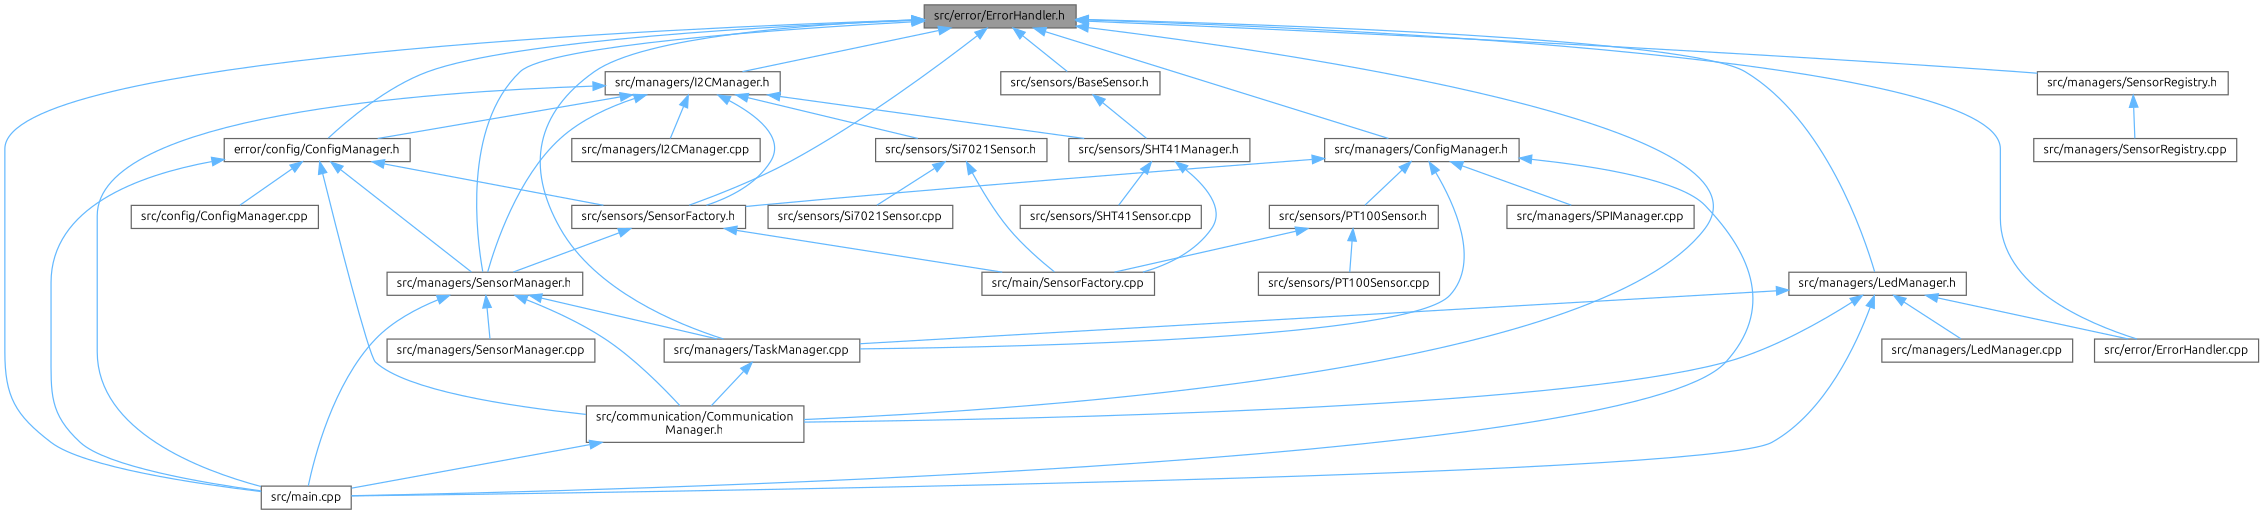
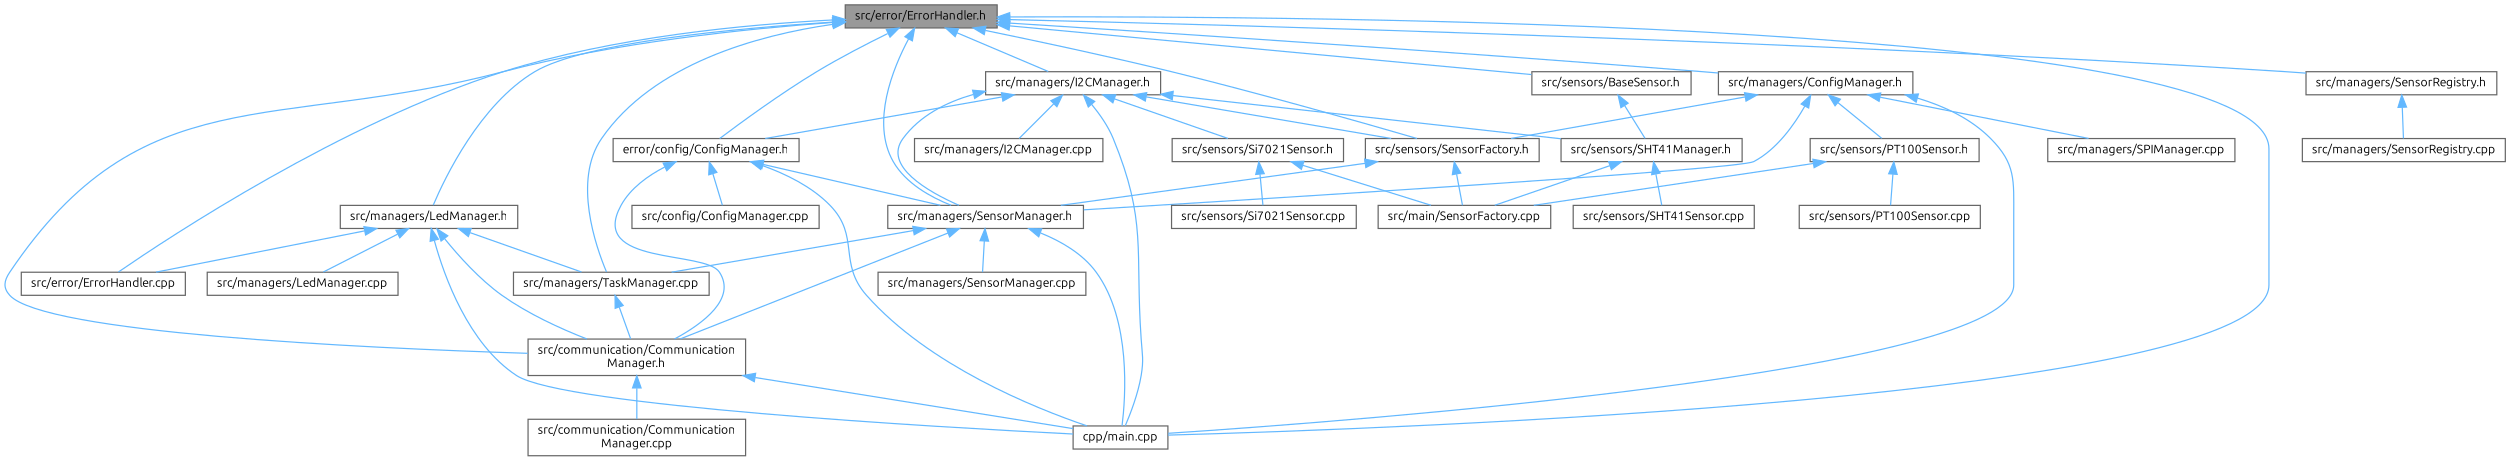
(494, 185) -> none
(1223, 336) -> (1476, 185)
none -> (637, 437)
(306, 498) -> (1121, 437)
